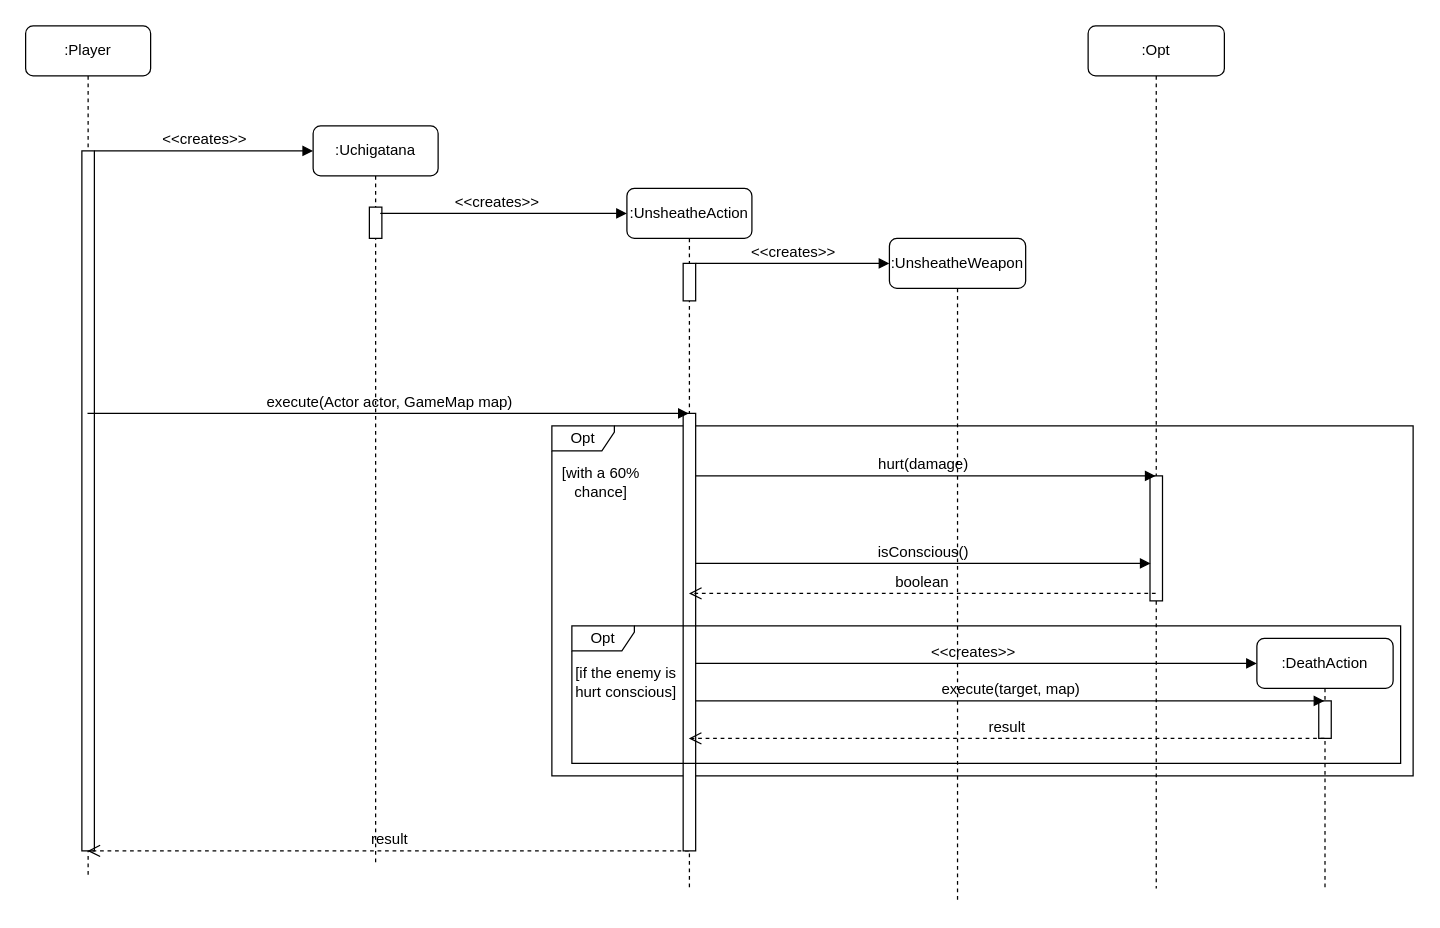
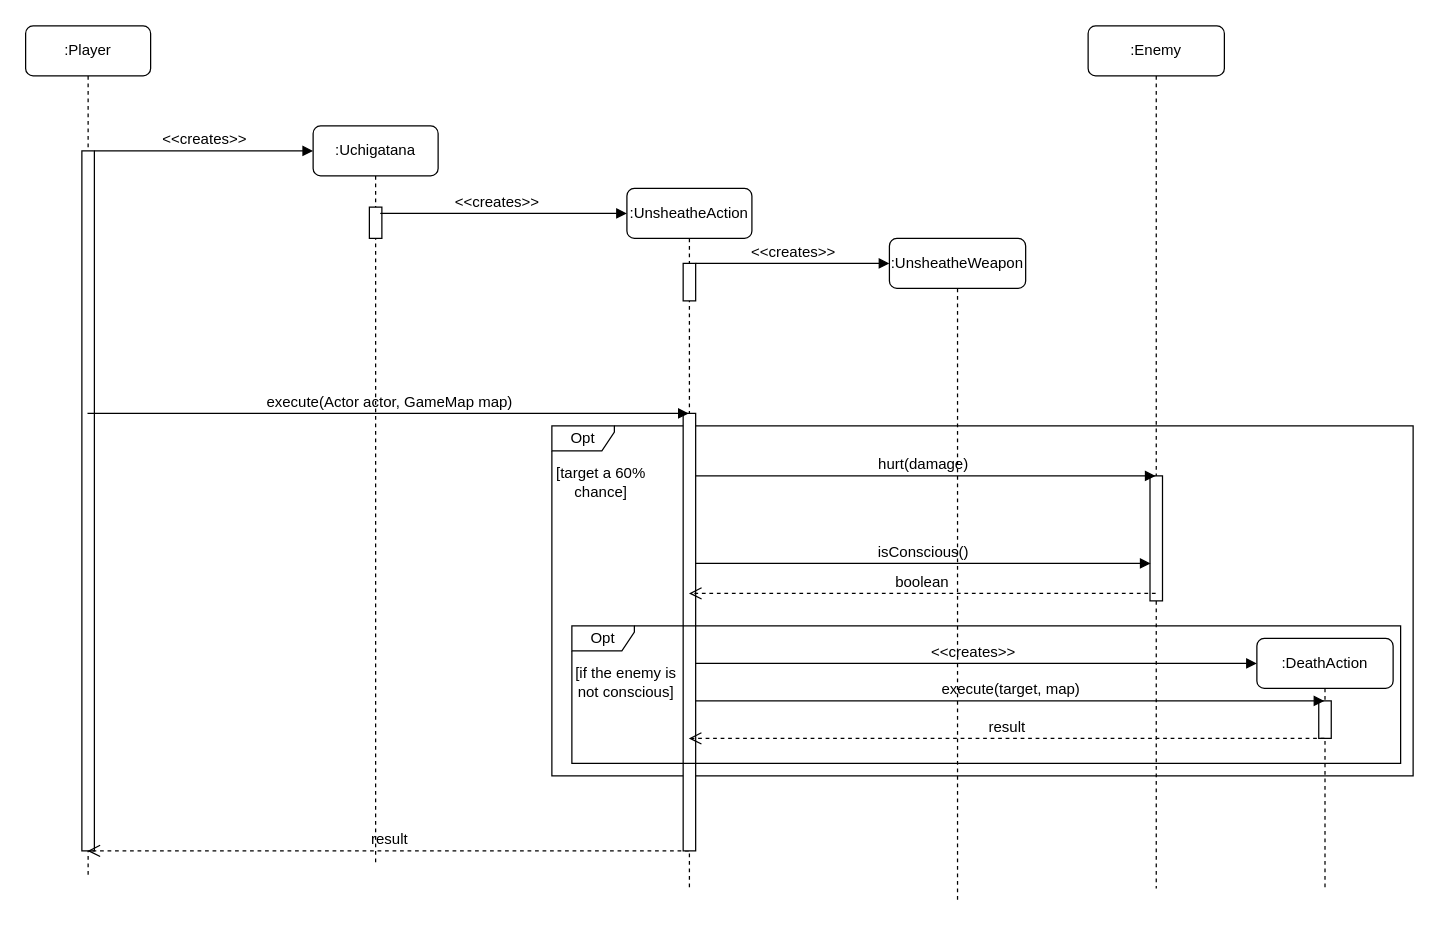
(1156, 51) -> (1156, 51)
(601, 482) -> (601, 482)
(626, 682) -> (626, 682)
